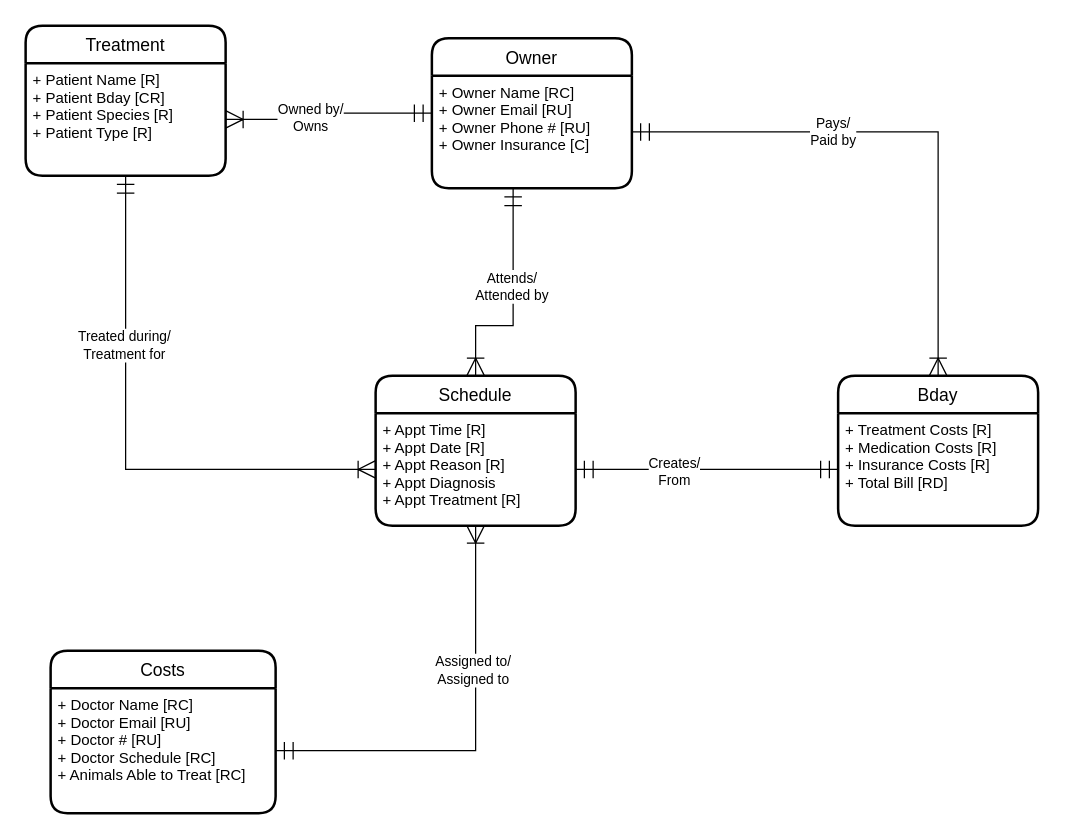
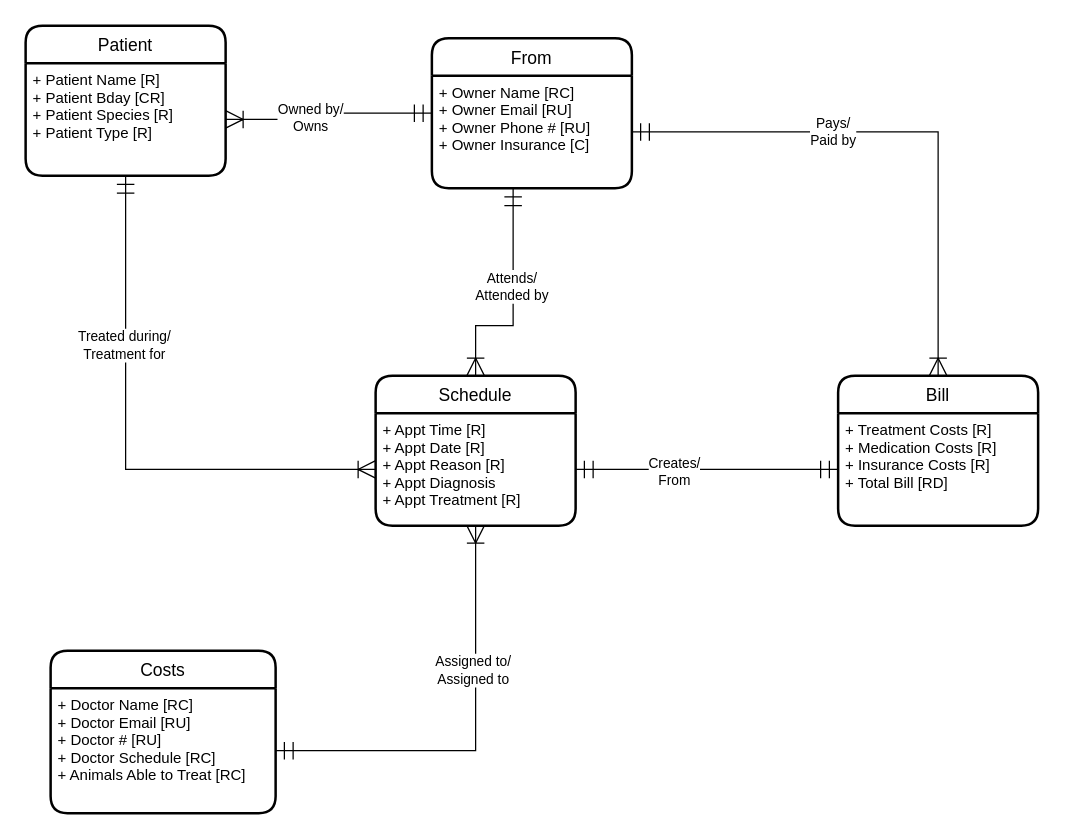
(125, 45) -> (125, 45)
(531, 58) -> (531, 58)
(938, 395) -> (938, 395)
